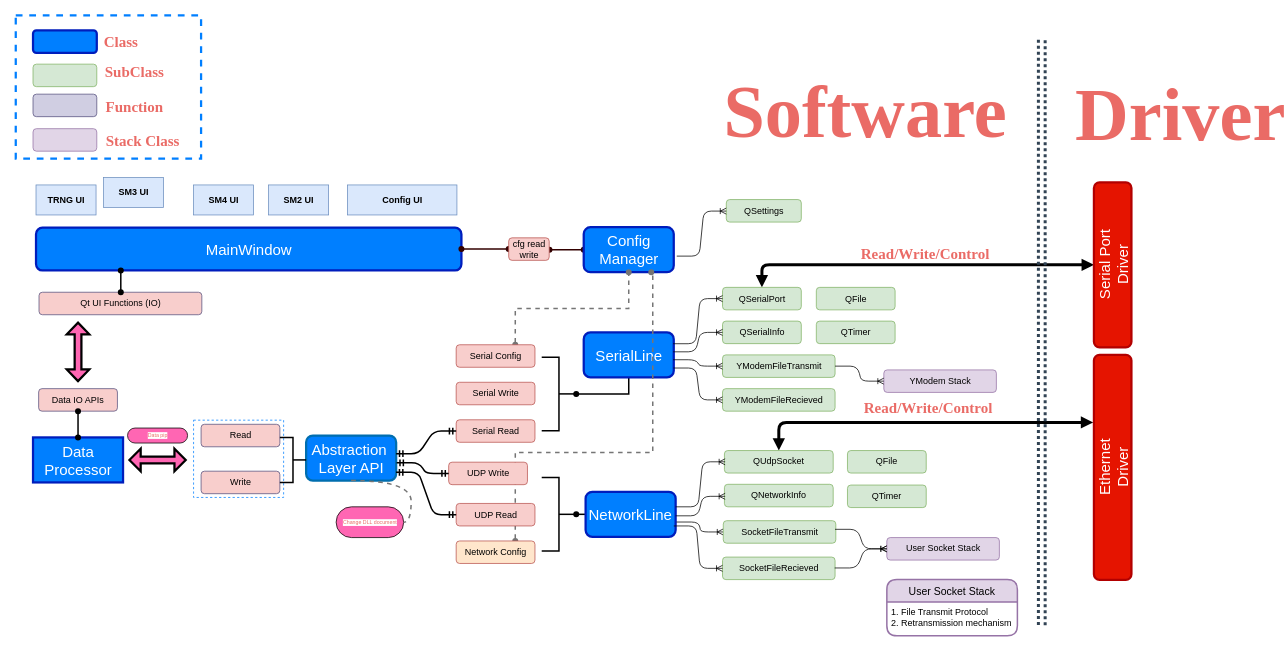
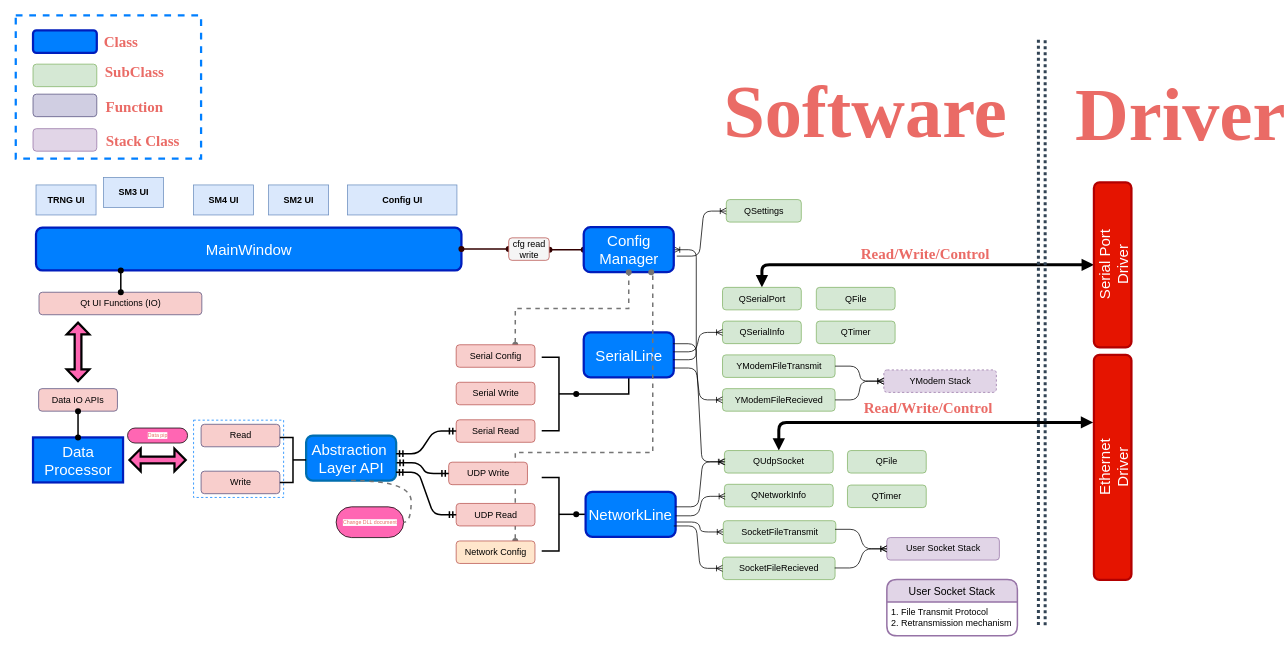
(529, 249) -> (529, 249)
(701, 301) -> (700, 429)
(703, 366) -> (696, 276)
(940, 381) -> (940, 381)
none -> (854, 399)
